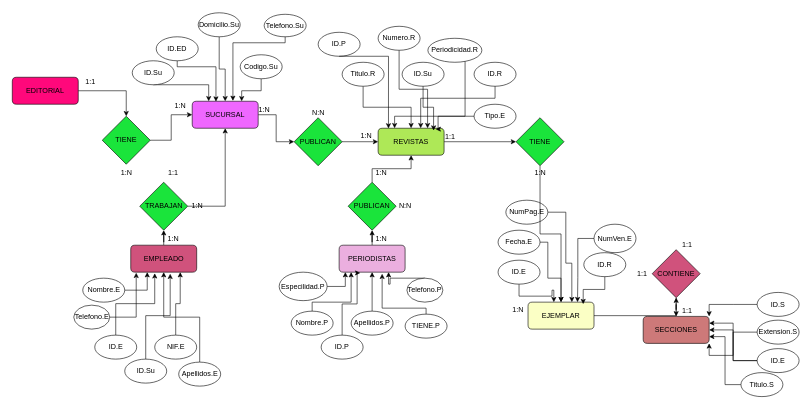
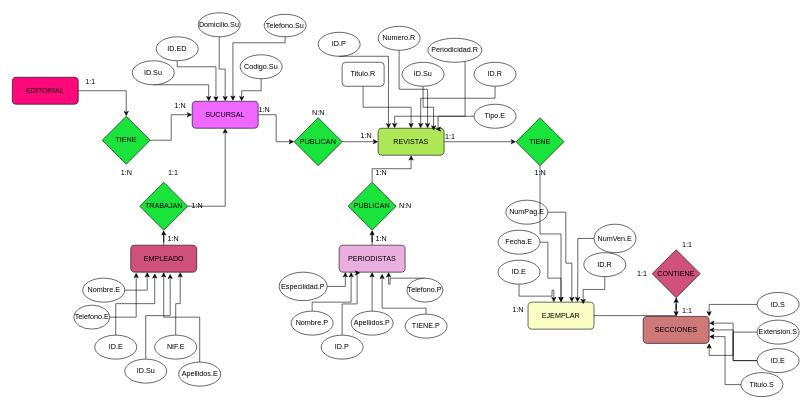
(363, 74) -> (363, 74)
